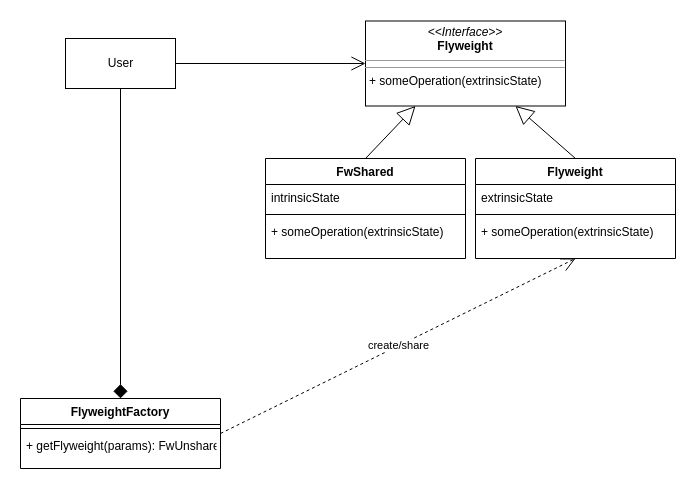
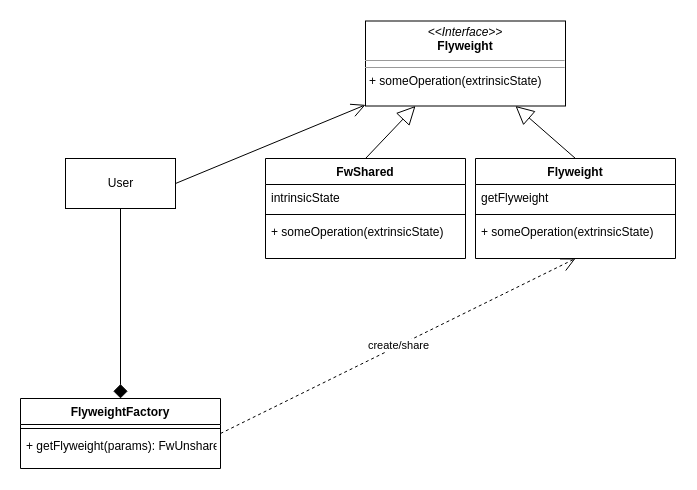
(121, 64) -> (121, 184)
(525, 198) -> (518, 198)
